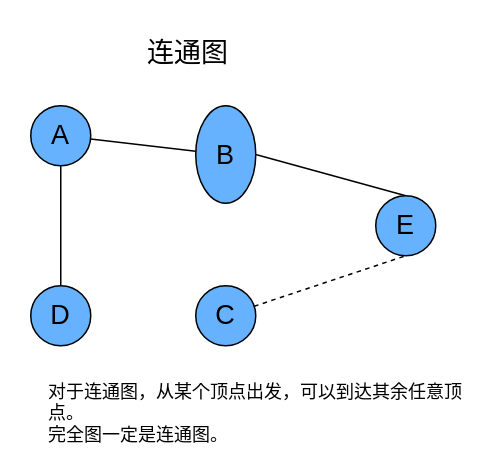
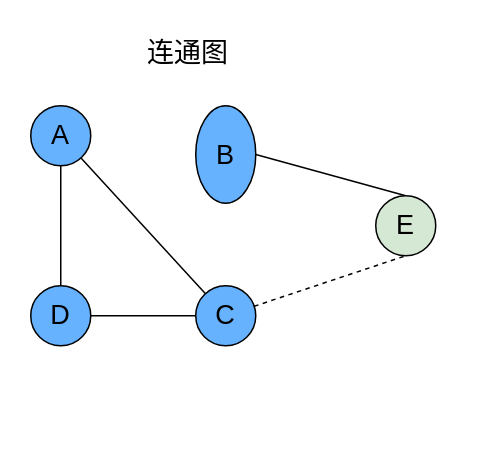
(143, 145) -> (143, 226)
(406, 226) -> (406, 226)
none -> (143, 316)
(256, 413) -> none
